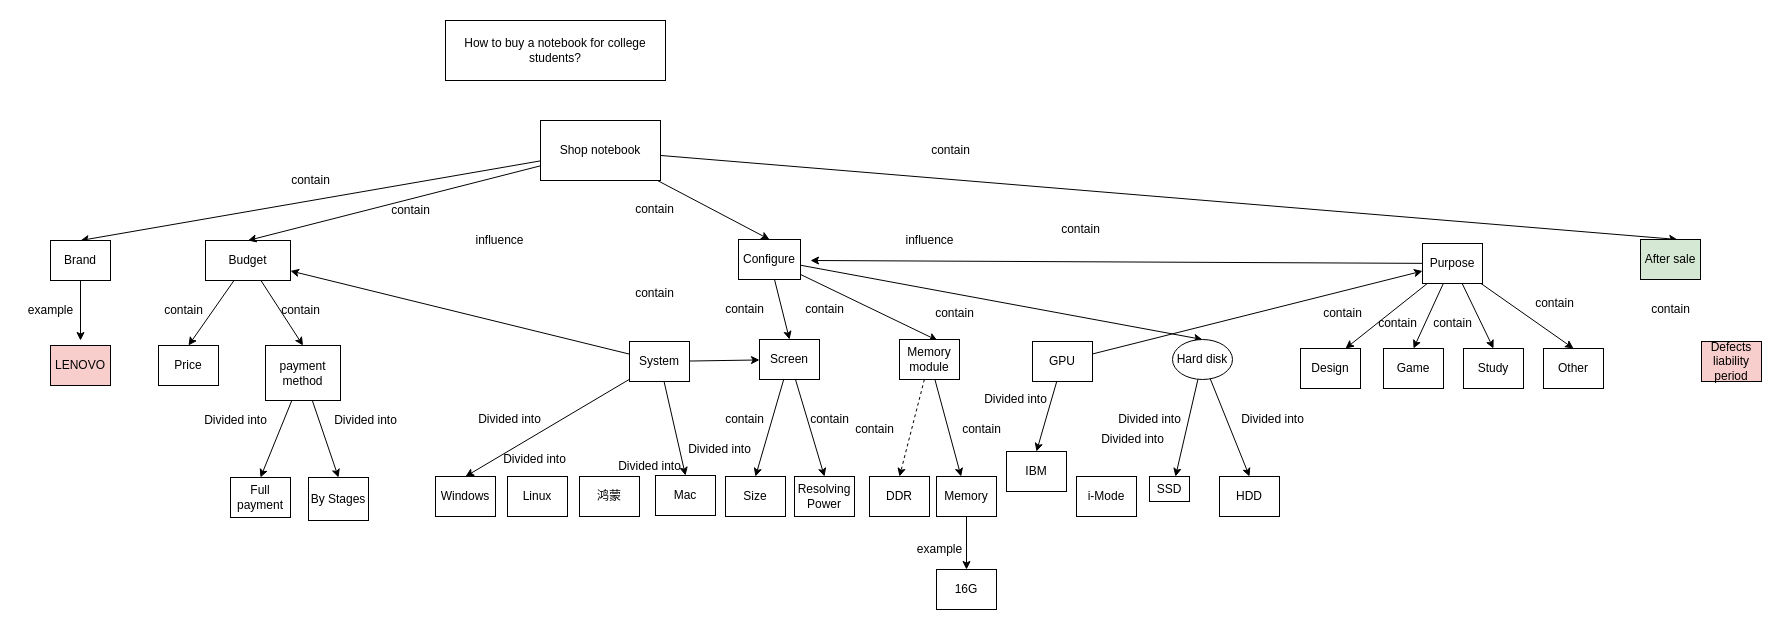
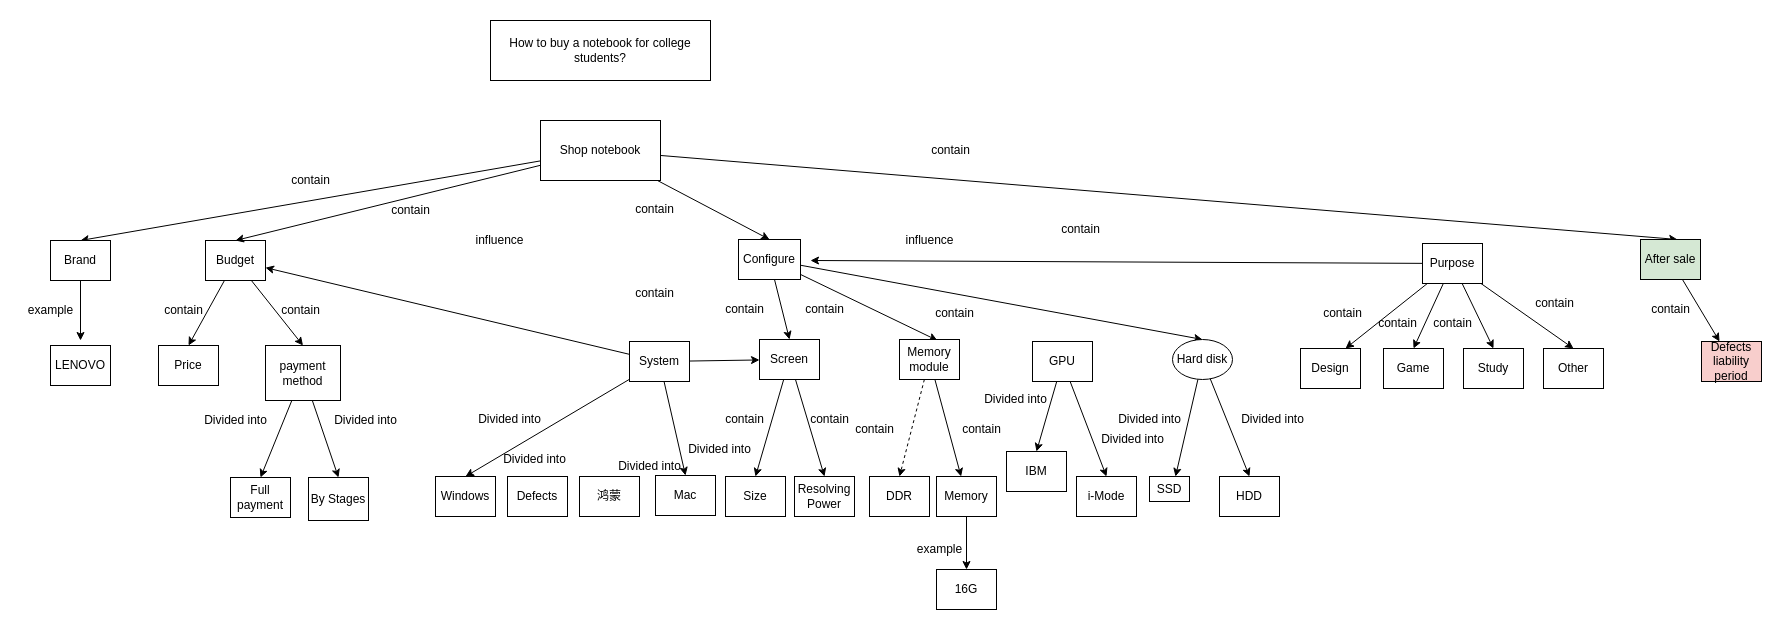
(556, 51) -> (601, 51)
(248, 261) -> (236, 261)
none -> (1699, 307)
(1254, 313) -> (1087, 426)
(81, 366) -> (81, 366)
(538, 497) -> (538, 497)
